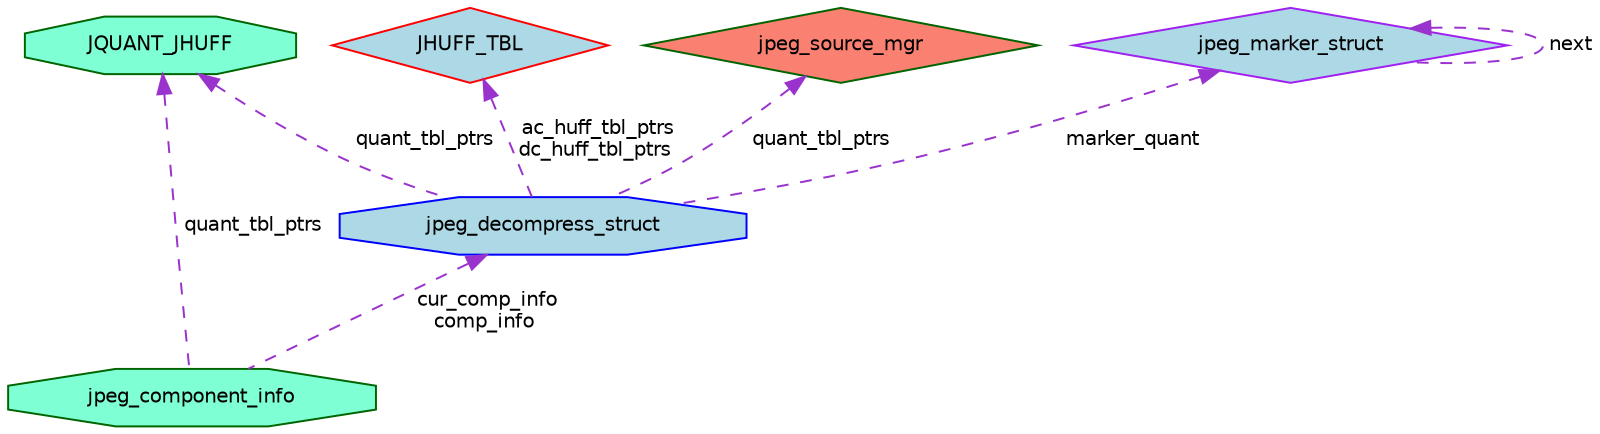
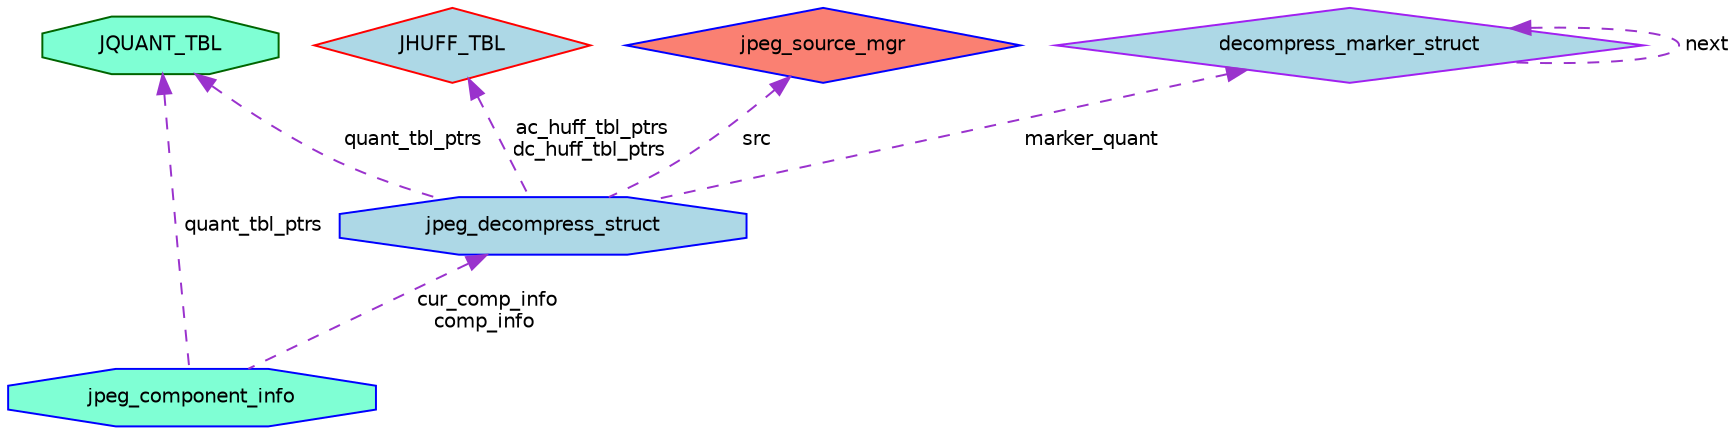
(160, 45) -> (160, 45)
(841, 45) -> (823, 45)
(1291, 45) -> (1350, 45)
(818, 140) -> (754, 140)
(192, 398) -> (192, 398)
